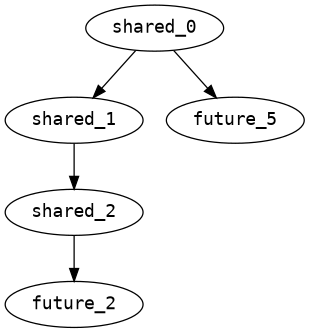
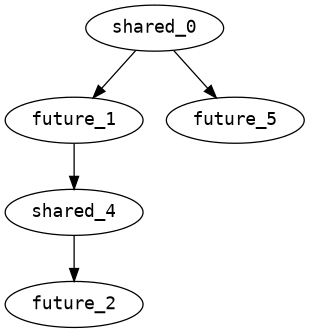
(74, 120) -> (74, 120)
(74, 212) -> (74, 212)
